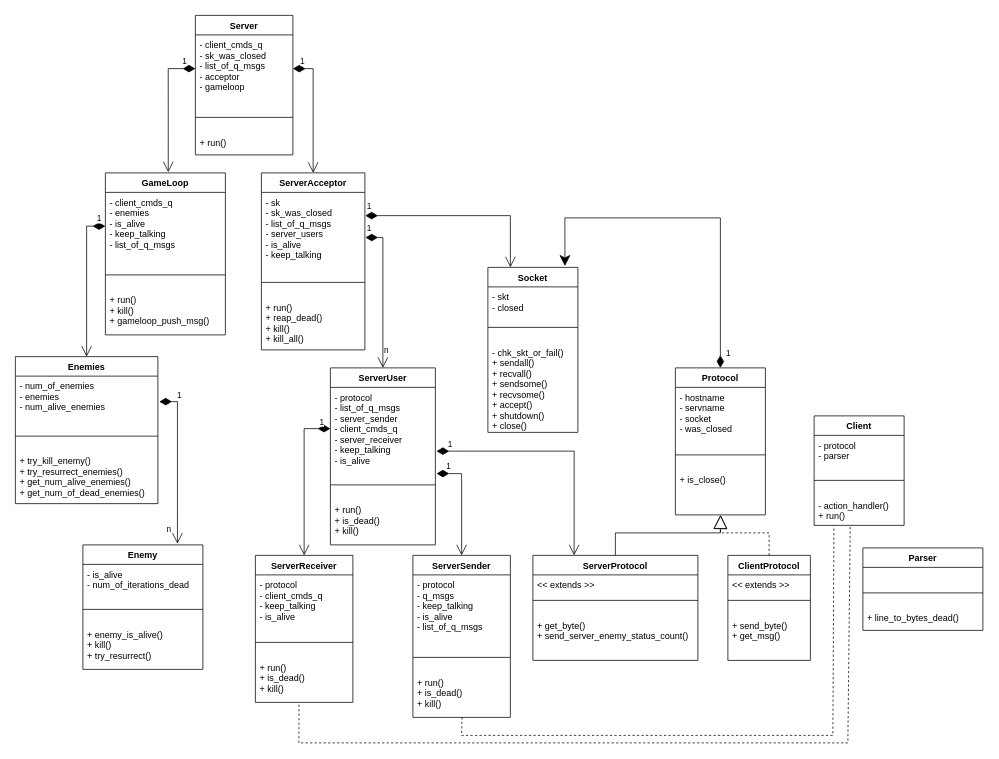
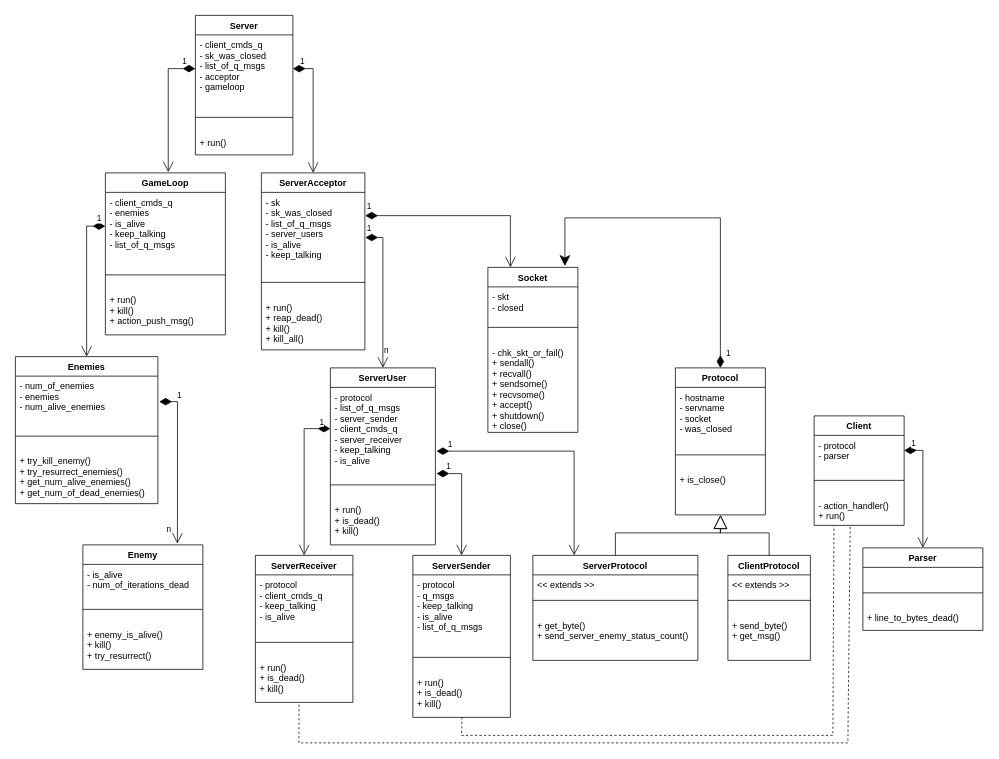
(127, 300) -> (127, 300)
none -> (921, 450)
(756, 533) -> (756, 533)
